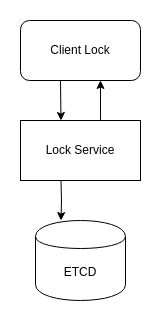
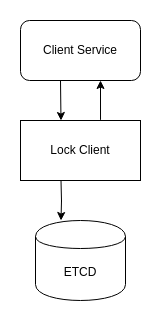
(81, 51) -> (81, 51)
(81, 151) -> (81, 151)
